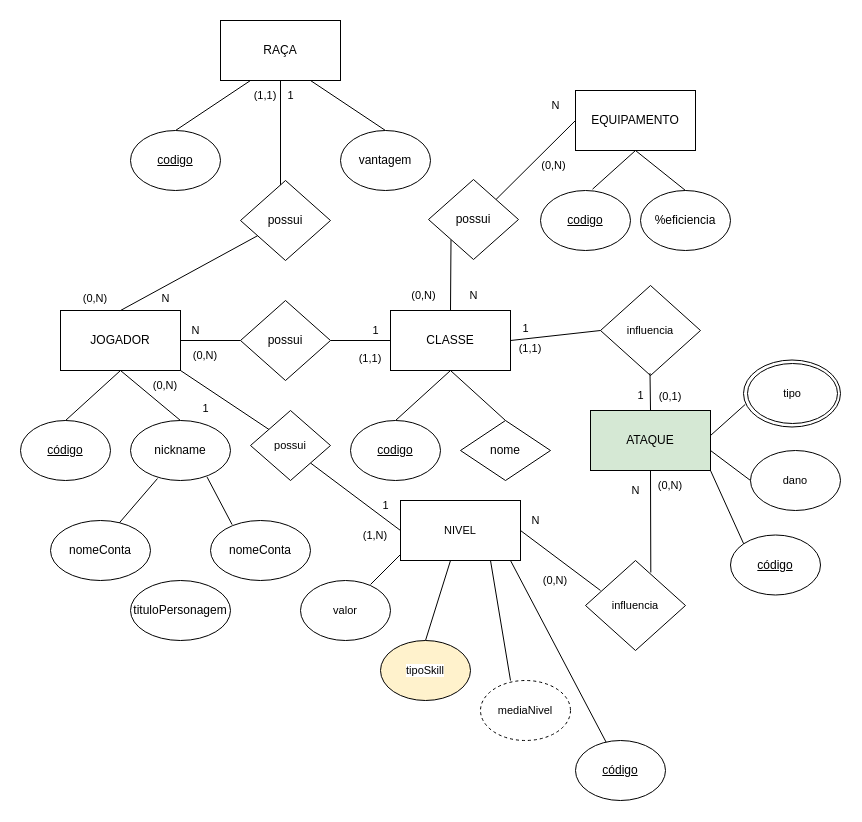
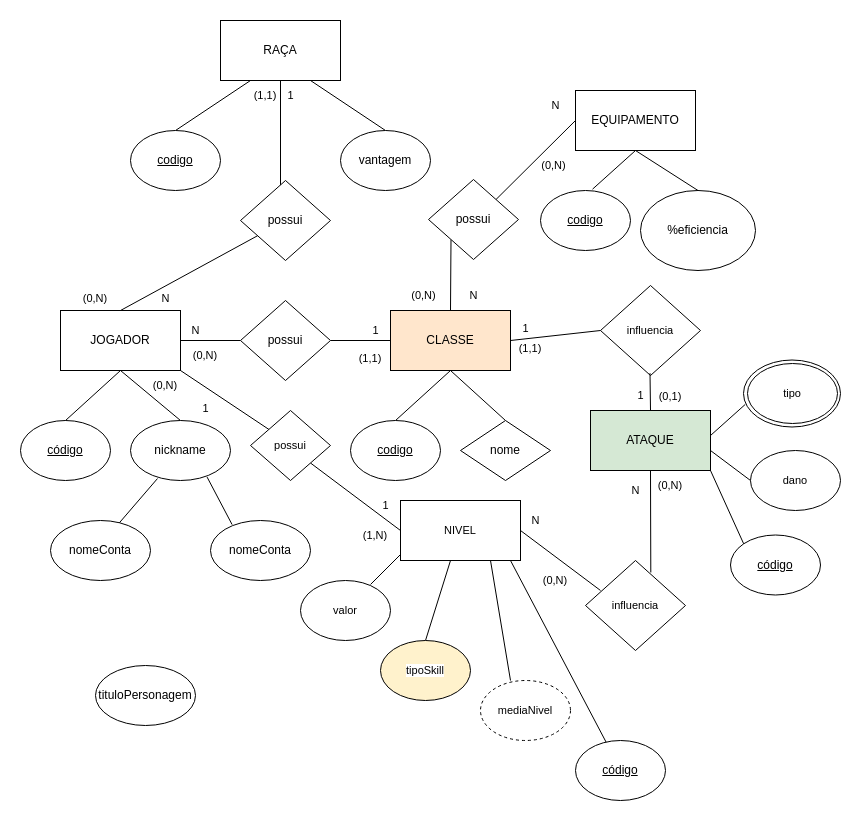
(686, 221) -> (698, 231)
(451, 341) -> (451, 341)
(181, 611) -> (146, 696)
